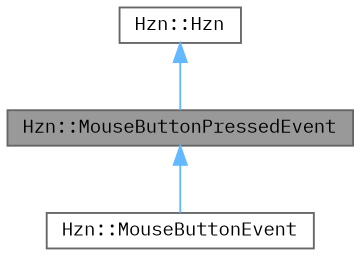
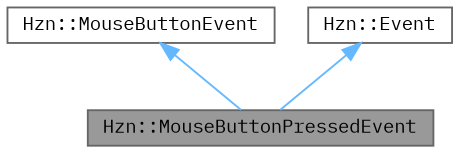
(180, 25) -> (380, 25)
(180, 189) -> (208, 82)
